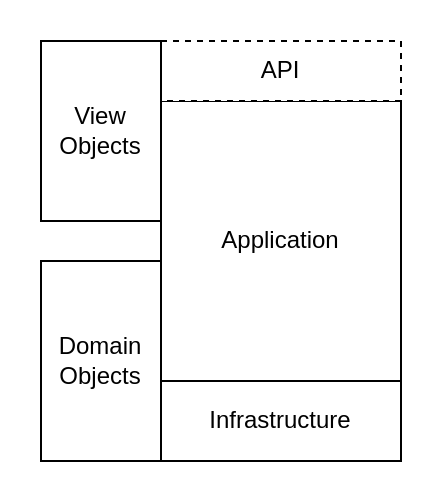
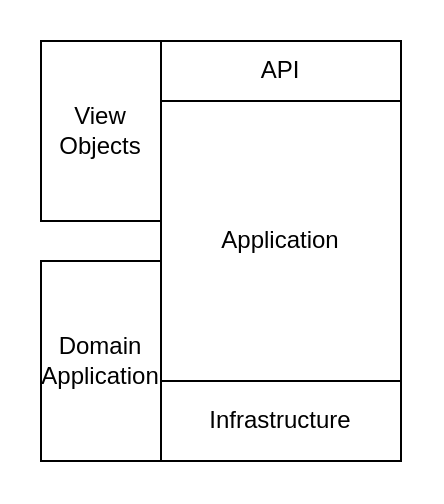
(281, 71) -> (281, 71)
(101, 361) -> (101, 361)
